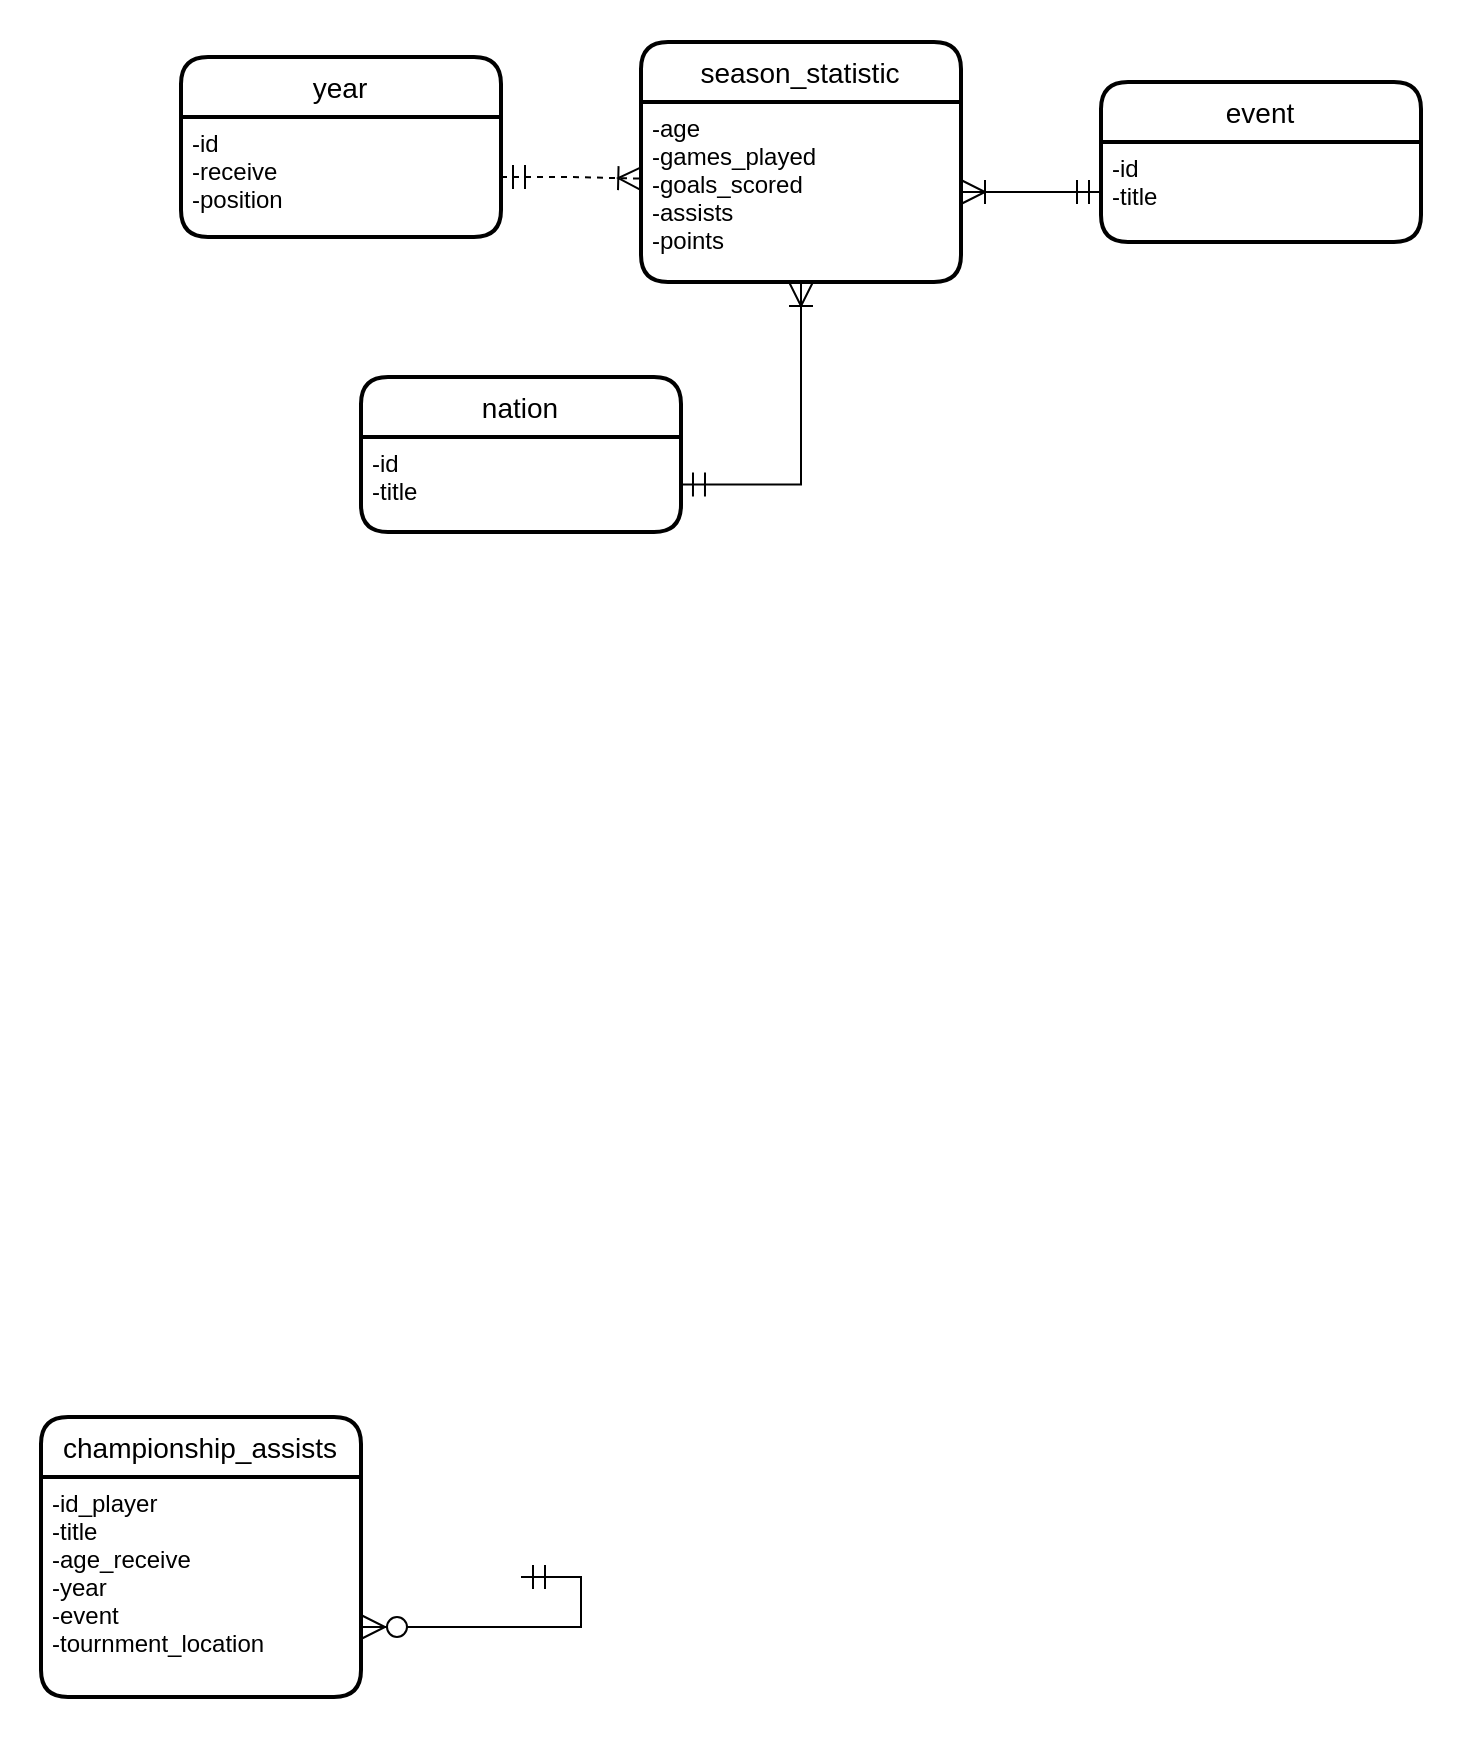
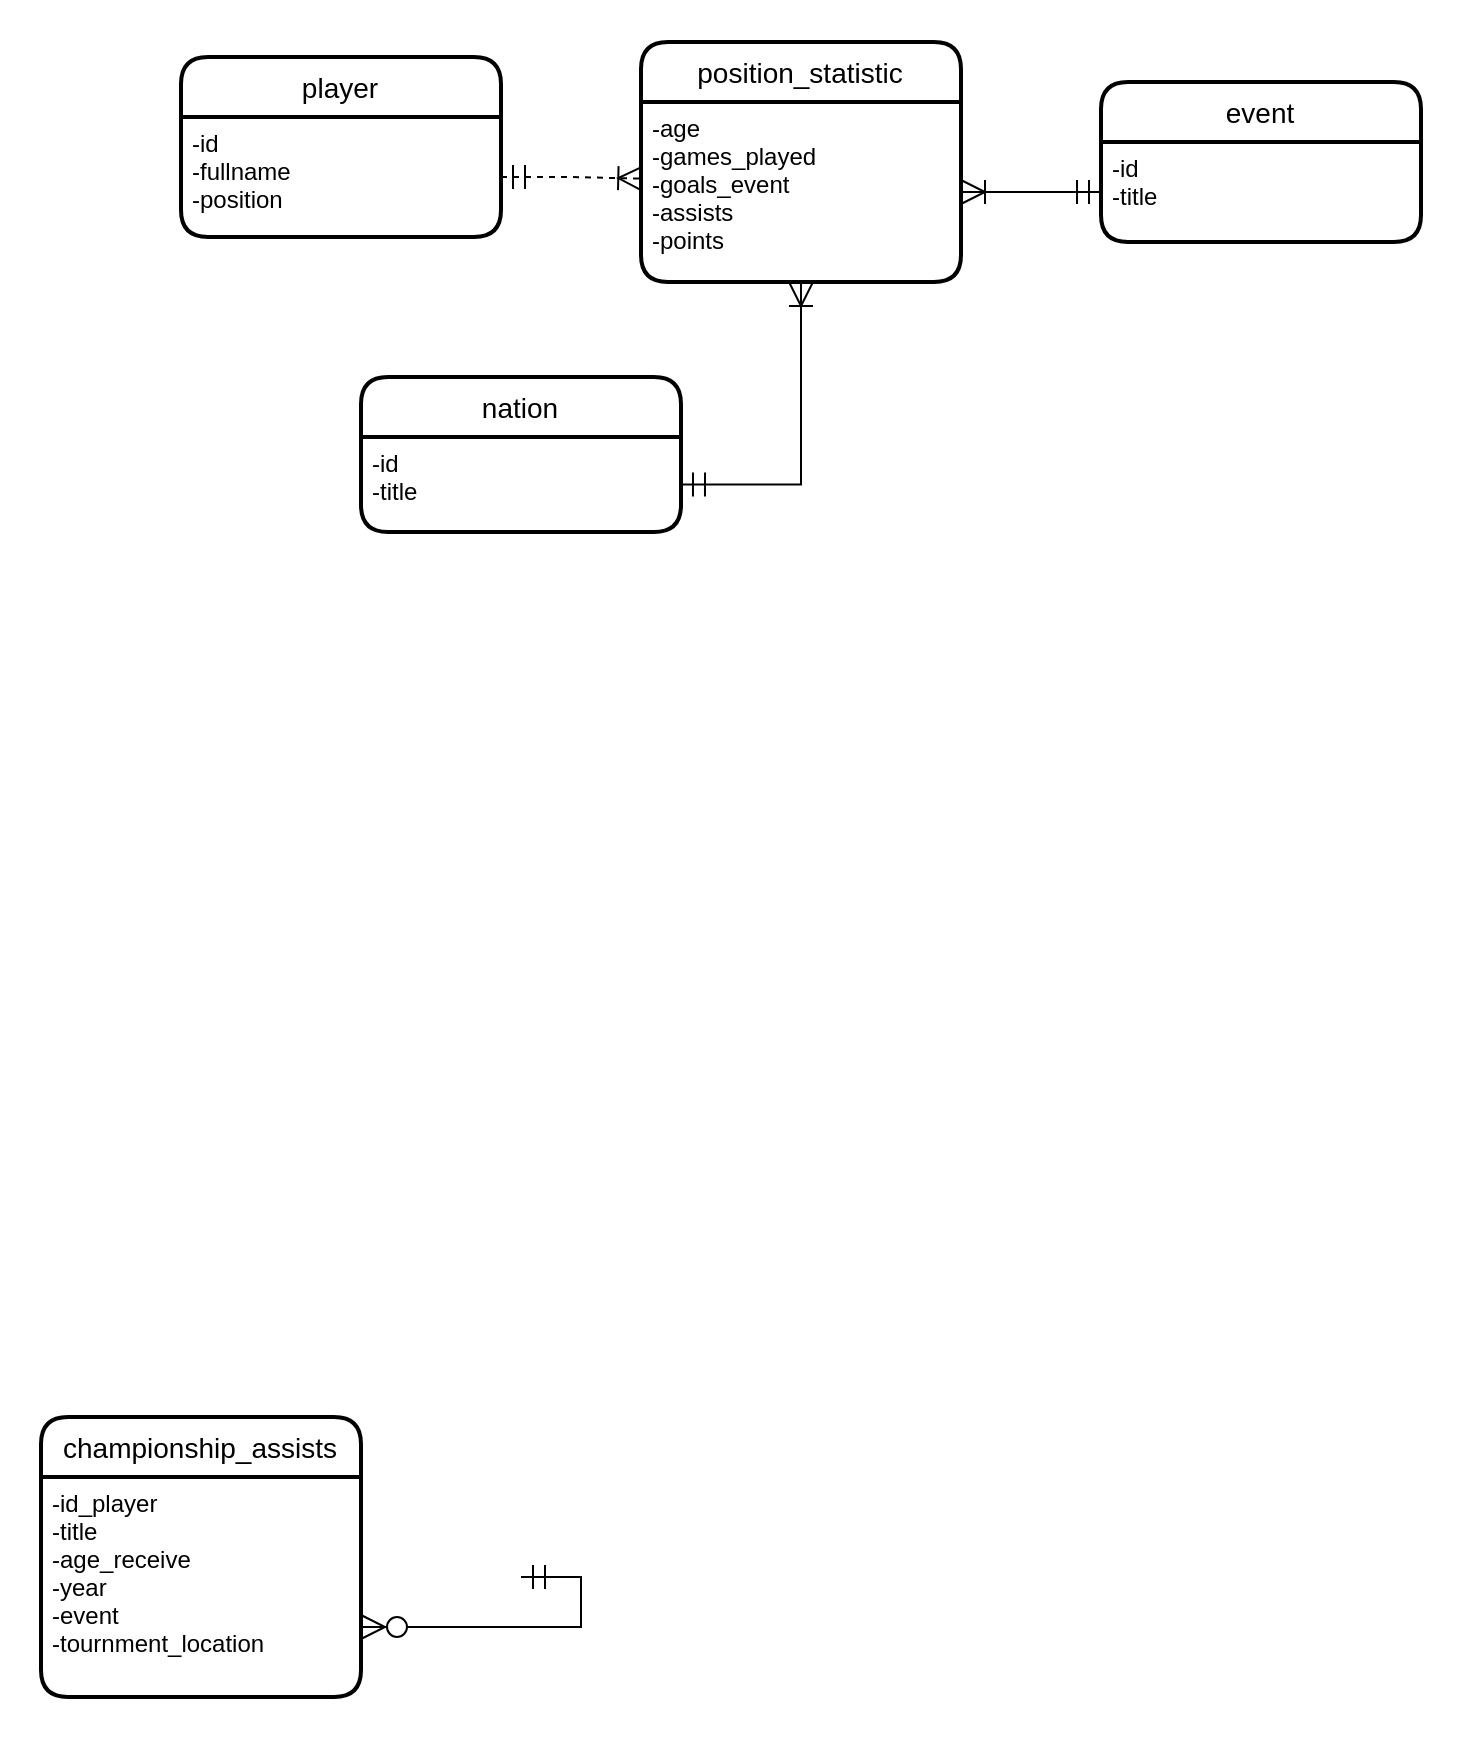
(800, 74) -> (800, 74)
(340, 89) -> (340, 89)
(679, 129) -> (679, 129)
(209, 144) -> (209, 144)
